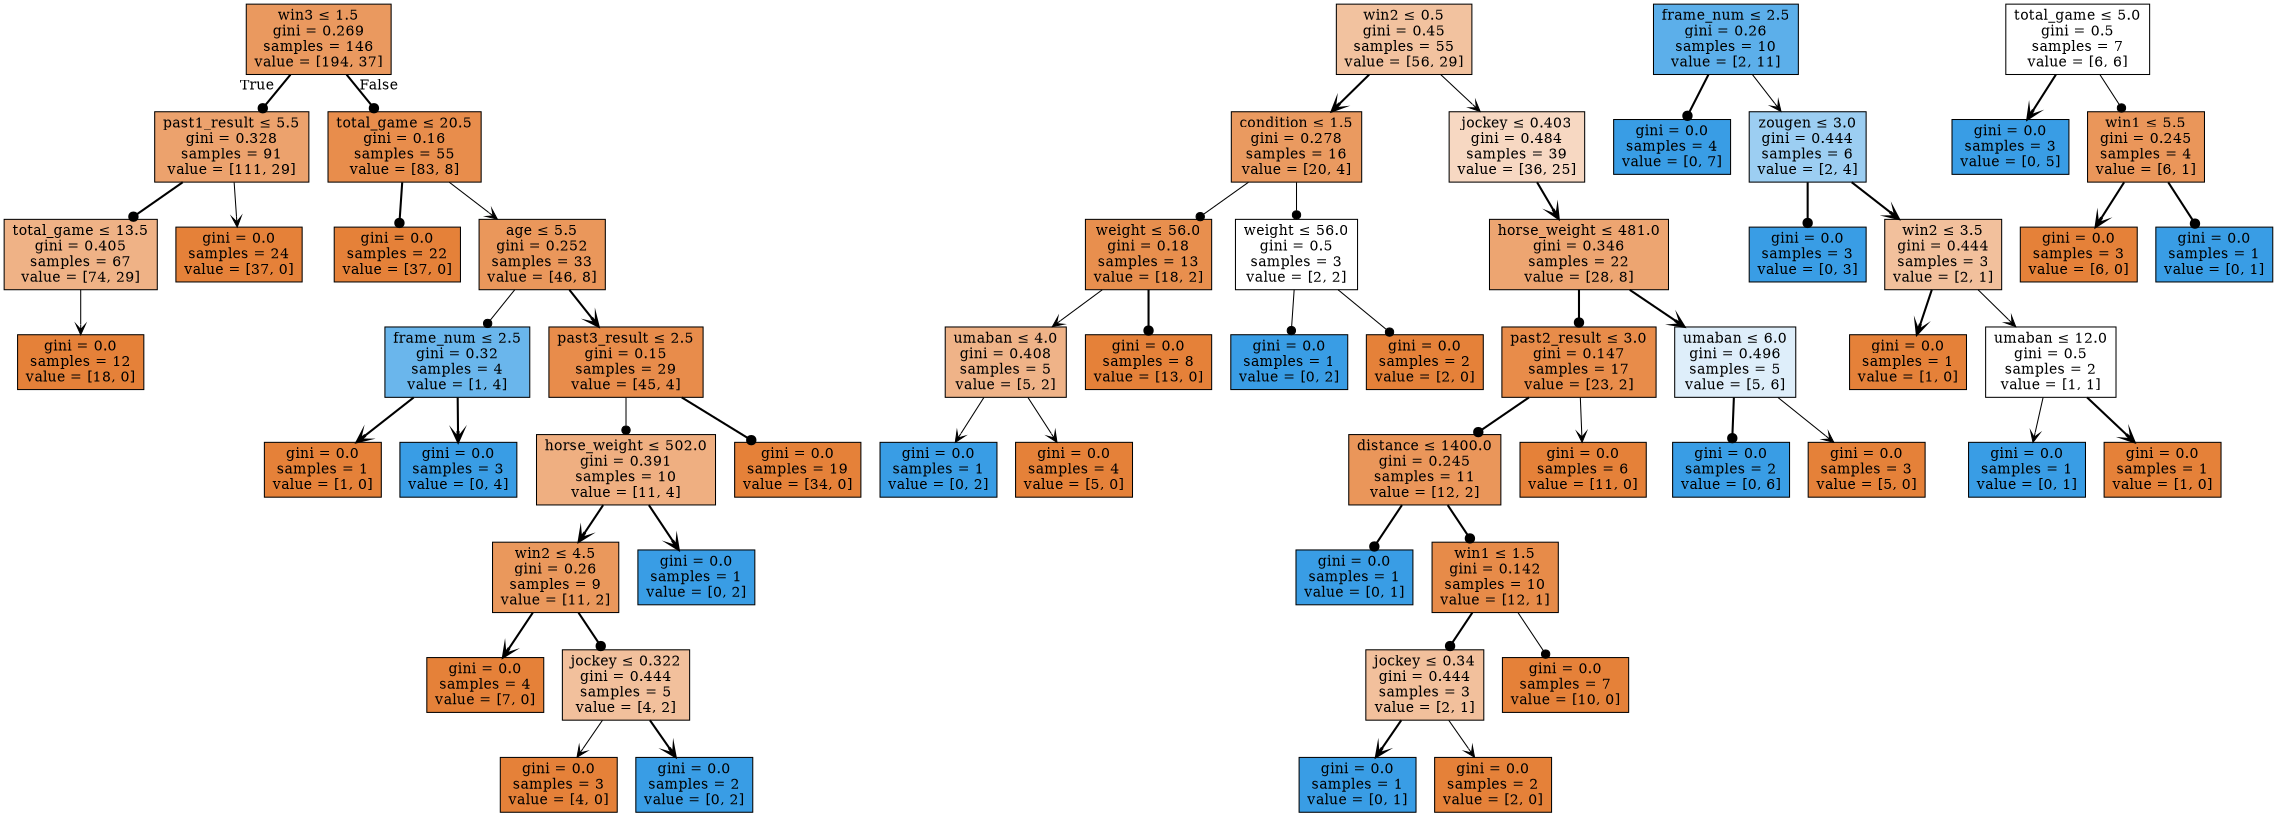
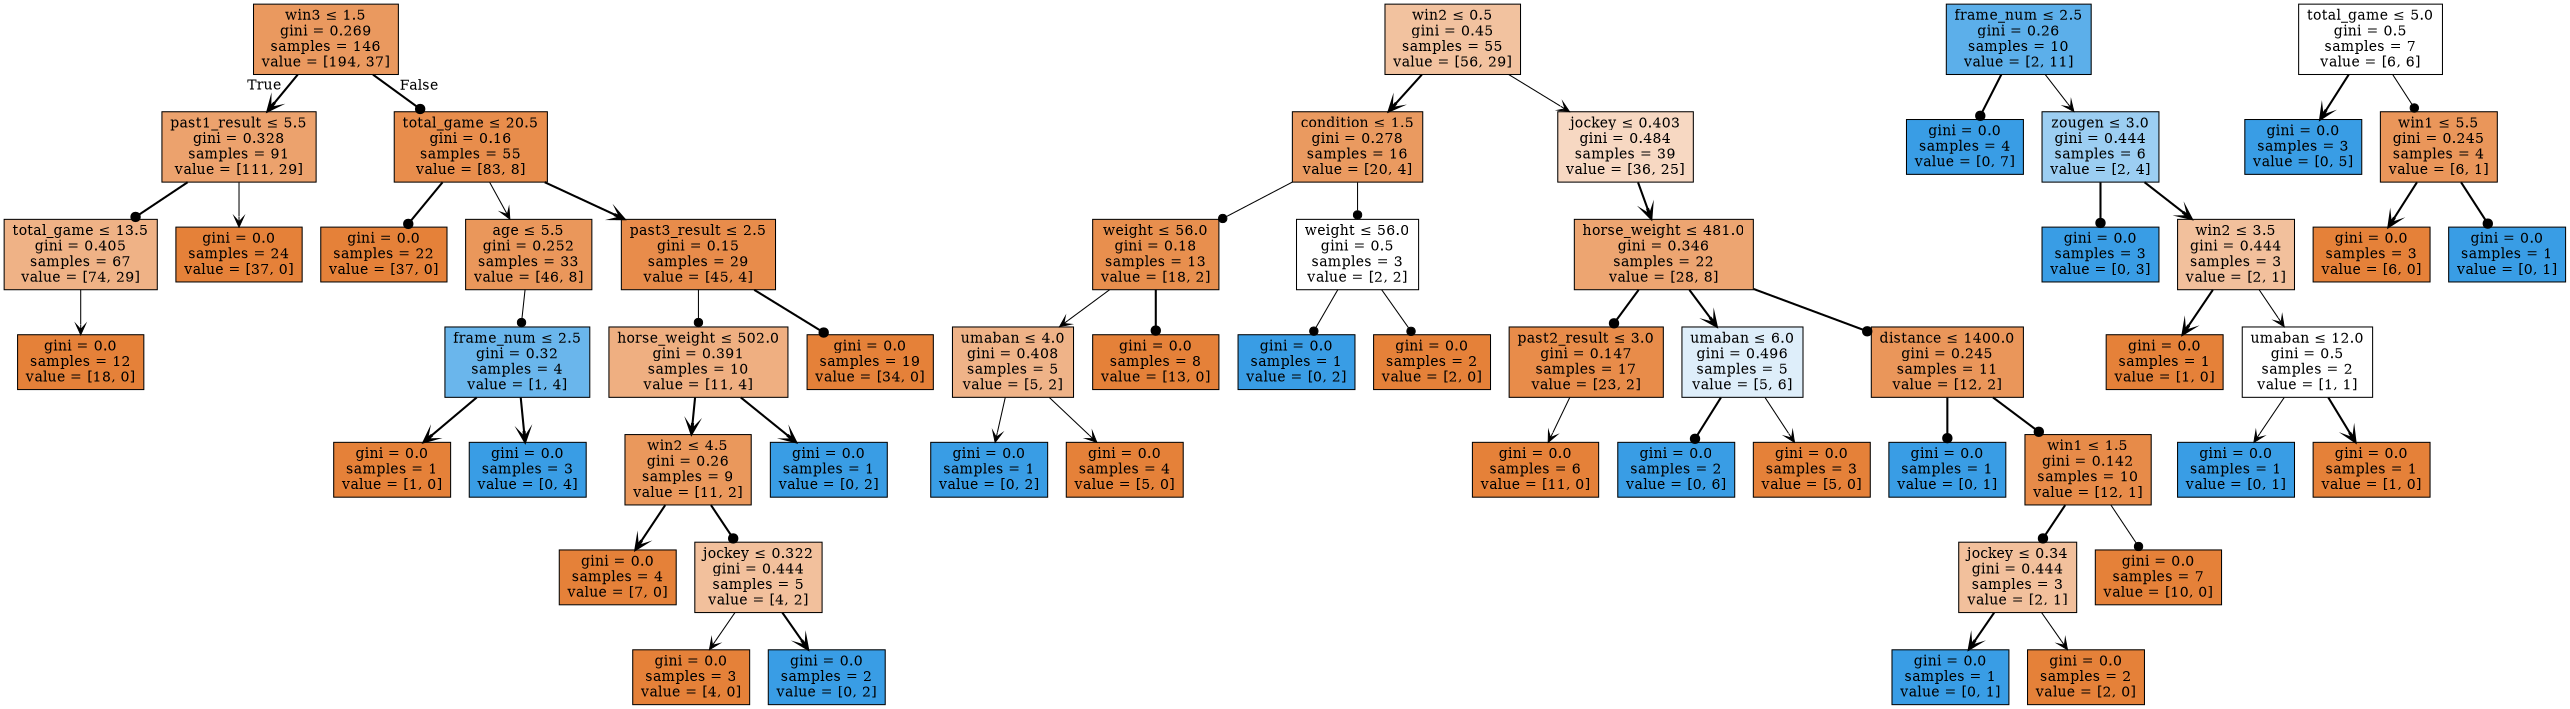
(278, 90) -> (286, 89)
(581, 304) -> (580, 199)
(1505, 414) -> (1808, 309)
